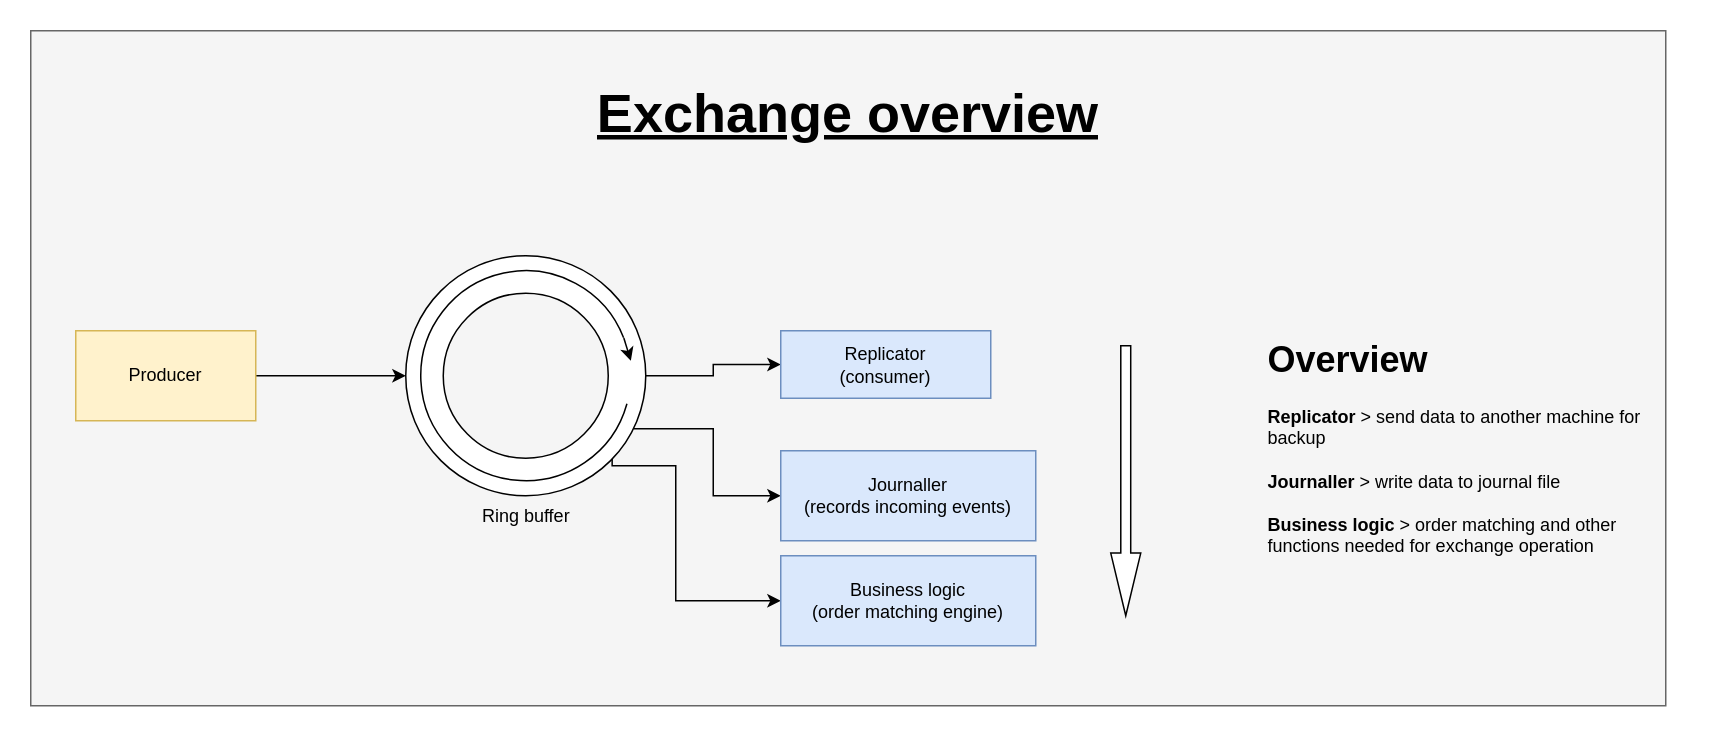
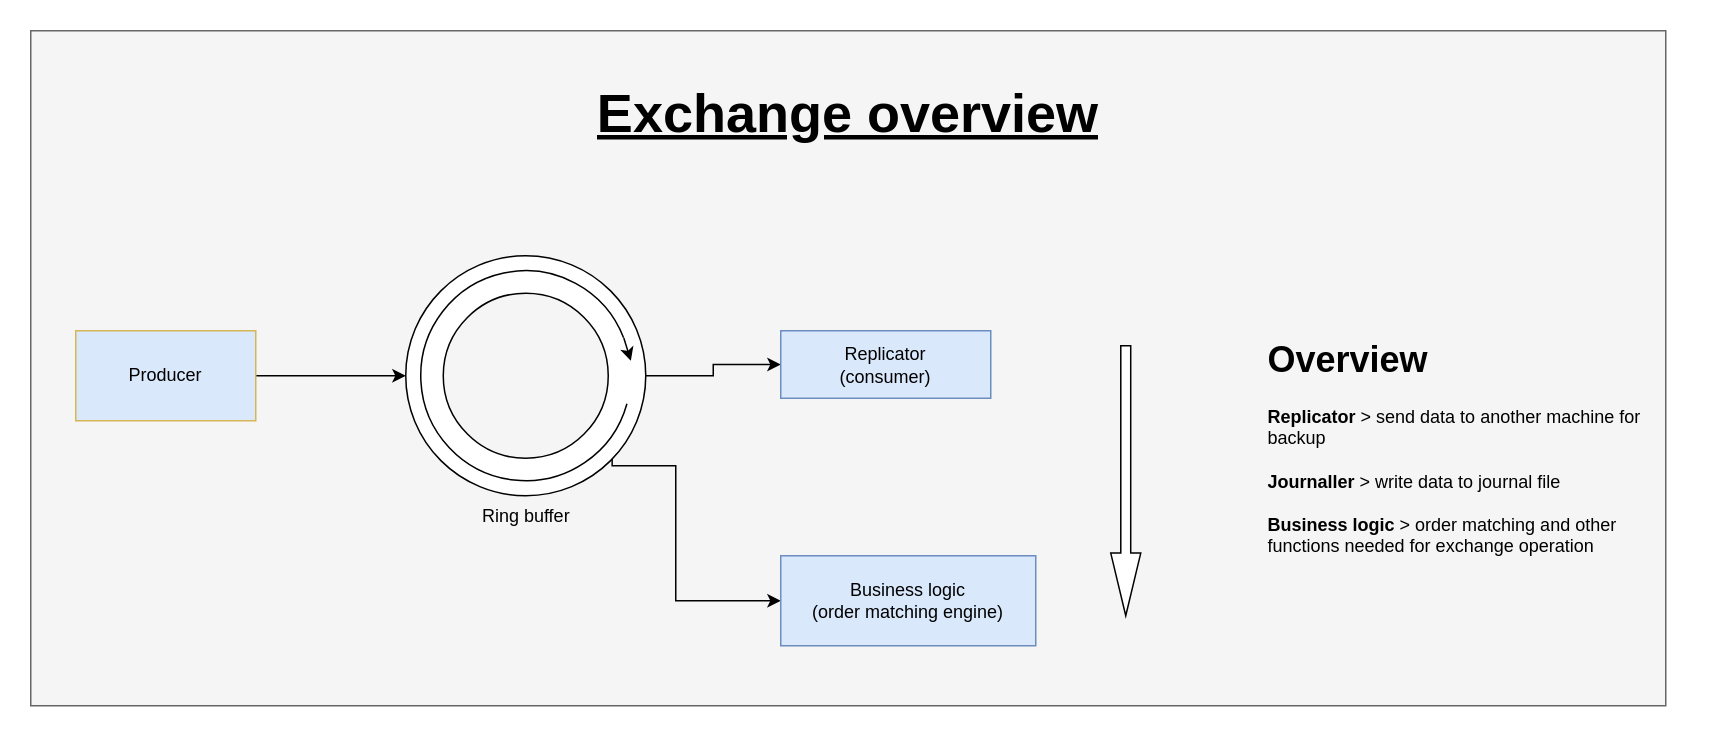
(166, 376) -> (166, 376)
(713, 451) -> none
(908, 496) -> none
